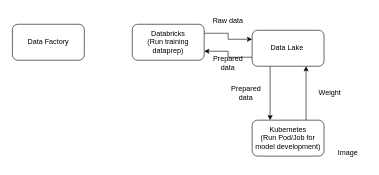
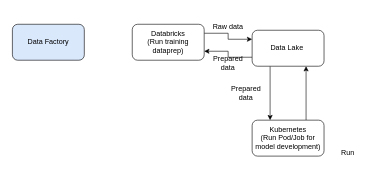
(228, 21) -> (228, 27)
(48, 42) -> (48, 42)
(330, 93) -> none
(348, 153) -> (348, 153)
